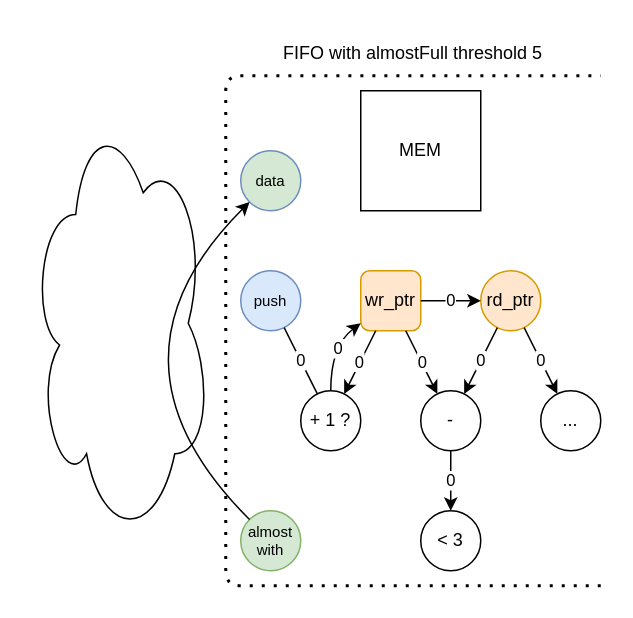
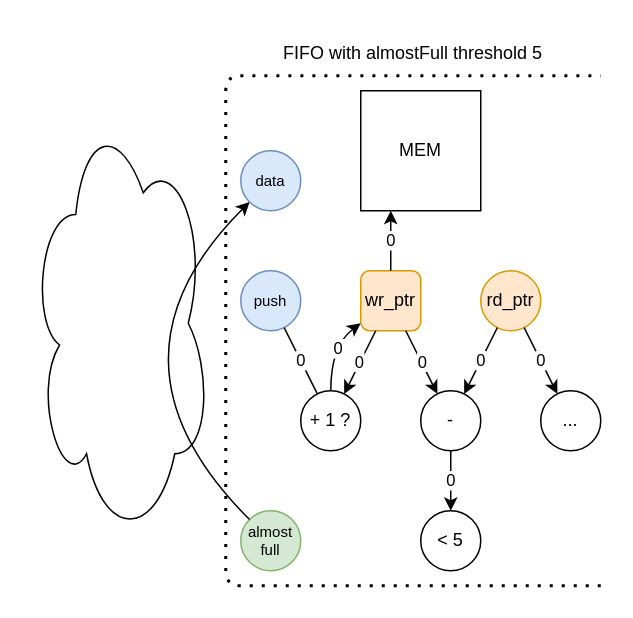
(271, 181) -> (271, 181)
(446, 301) -> (391, 246)
(271, 541) -> (271, 541)
(451, 541) -> (451, 541)
